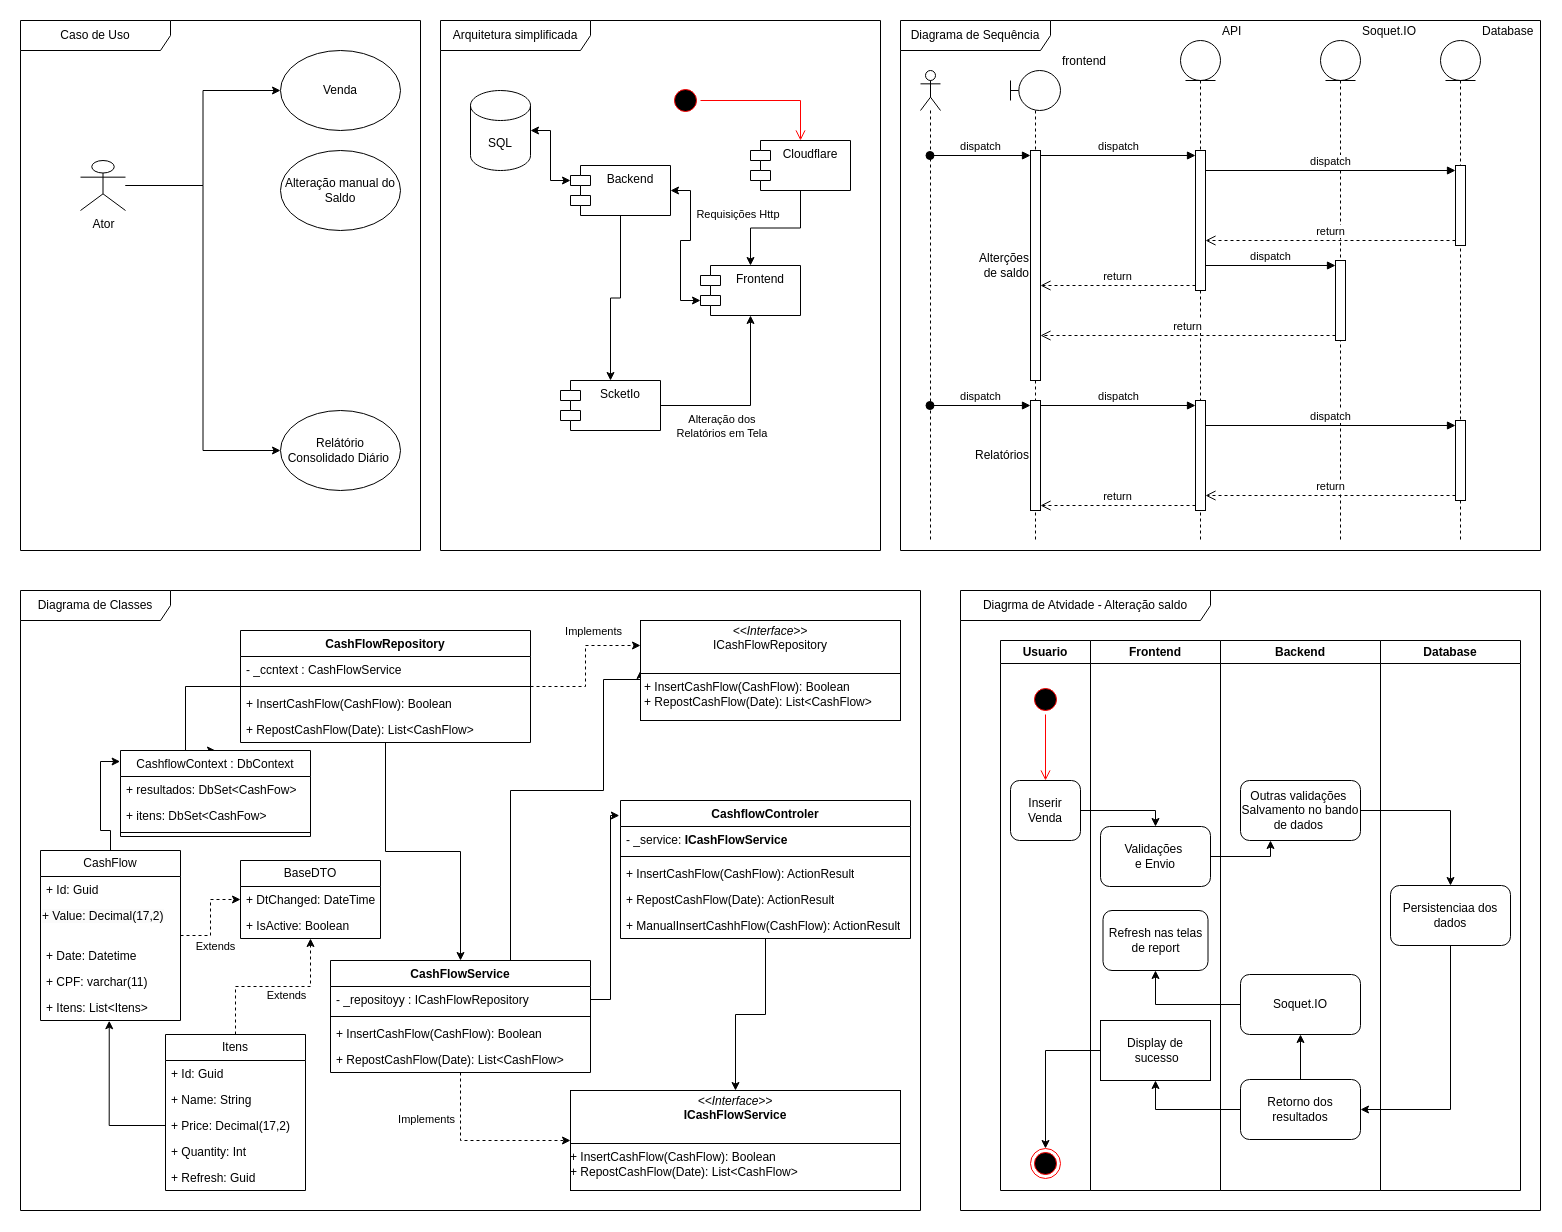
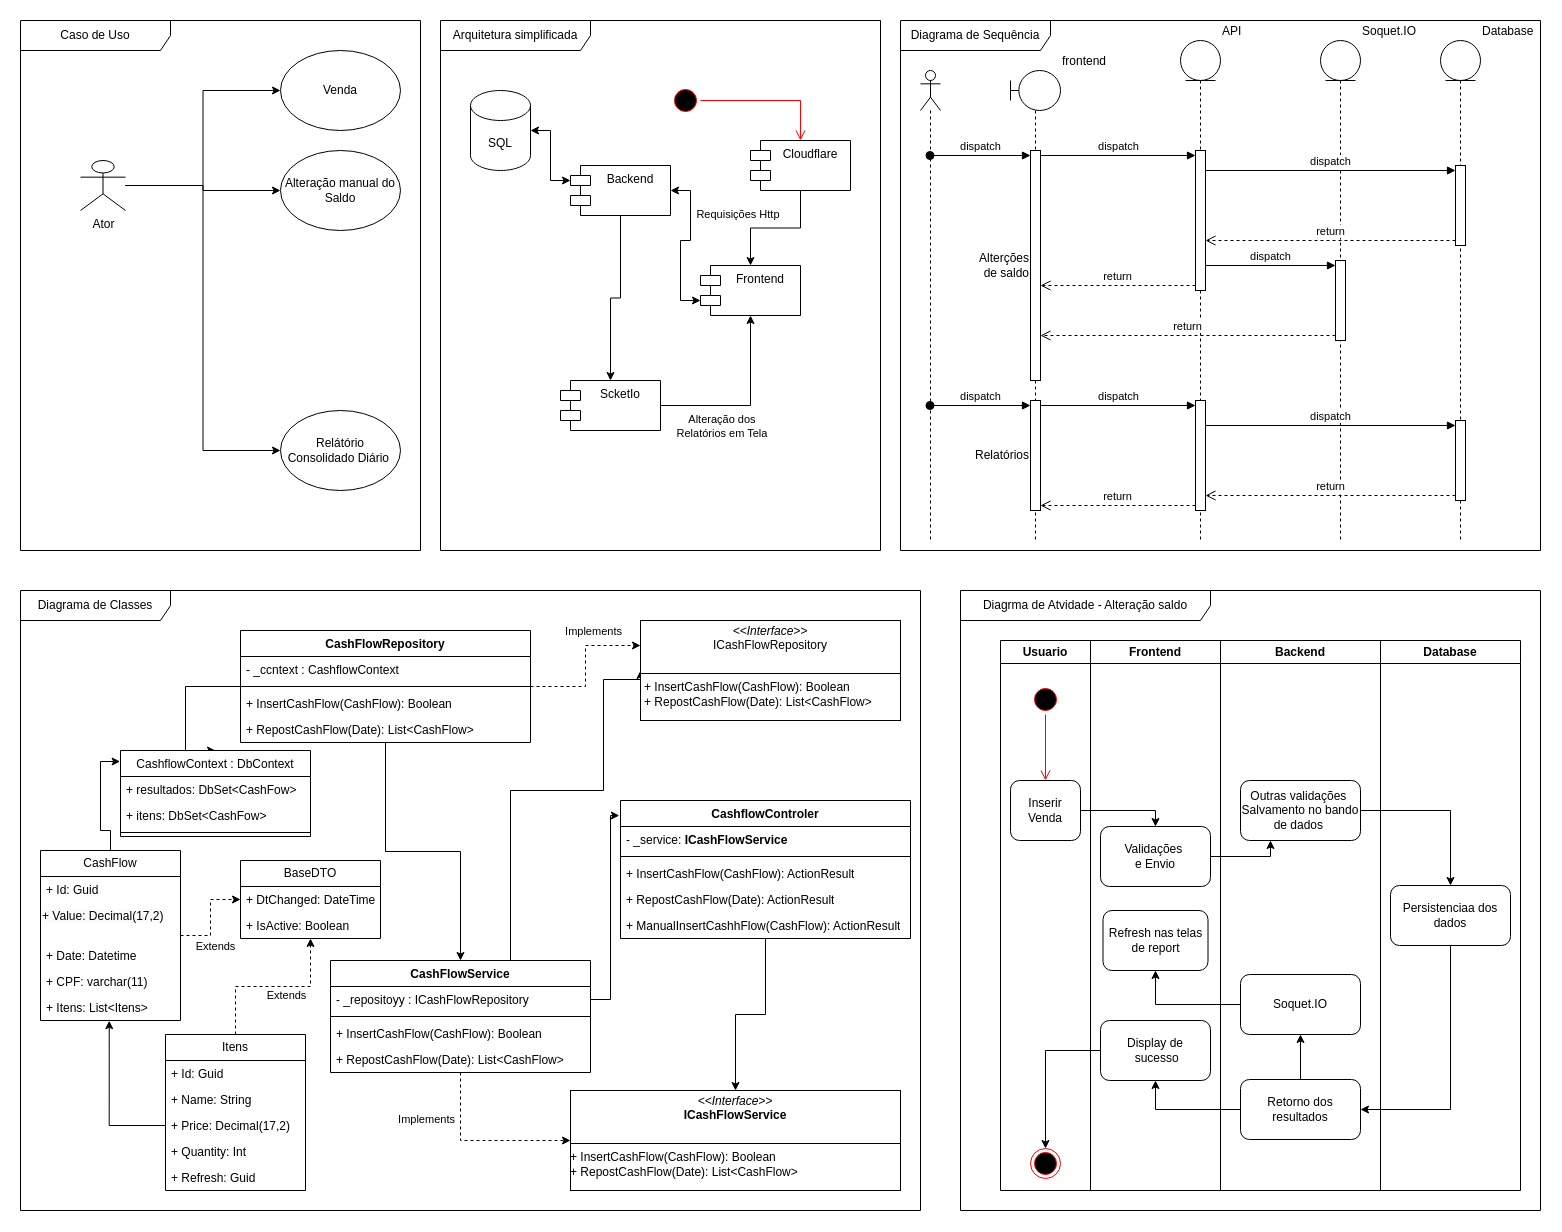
none -> (239, 191)
(331, 671) -> (333, 671)
(1156, 1051) -> (1156, 1051)
